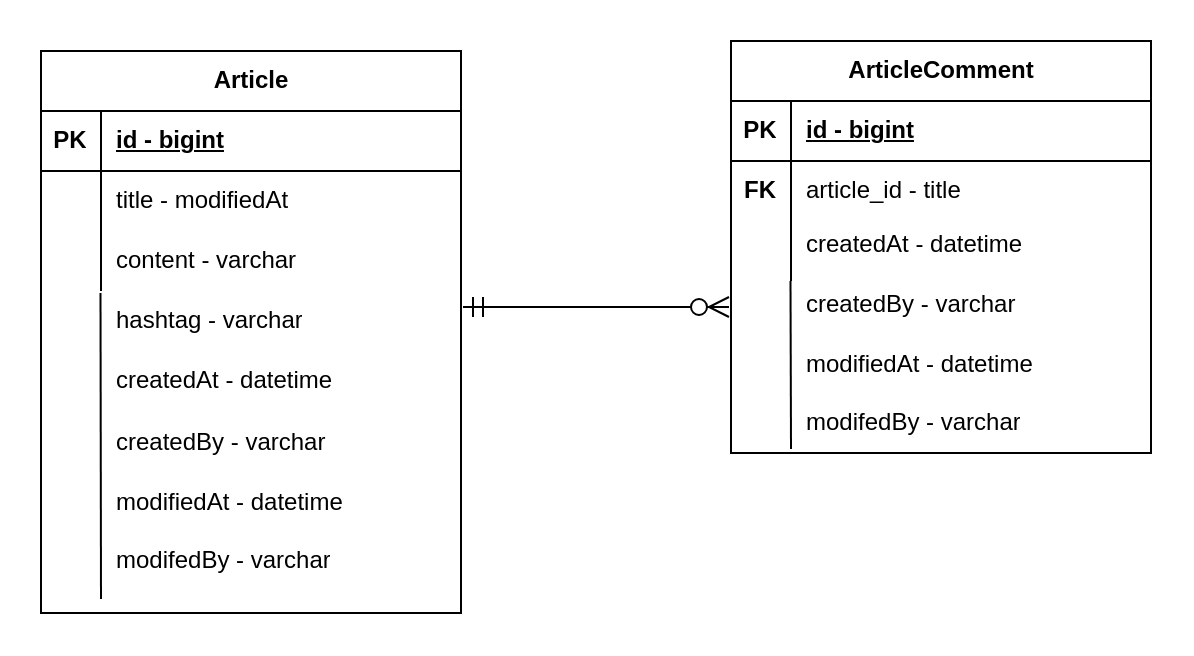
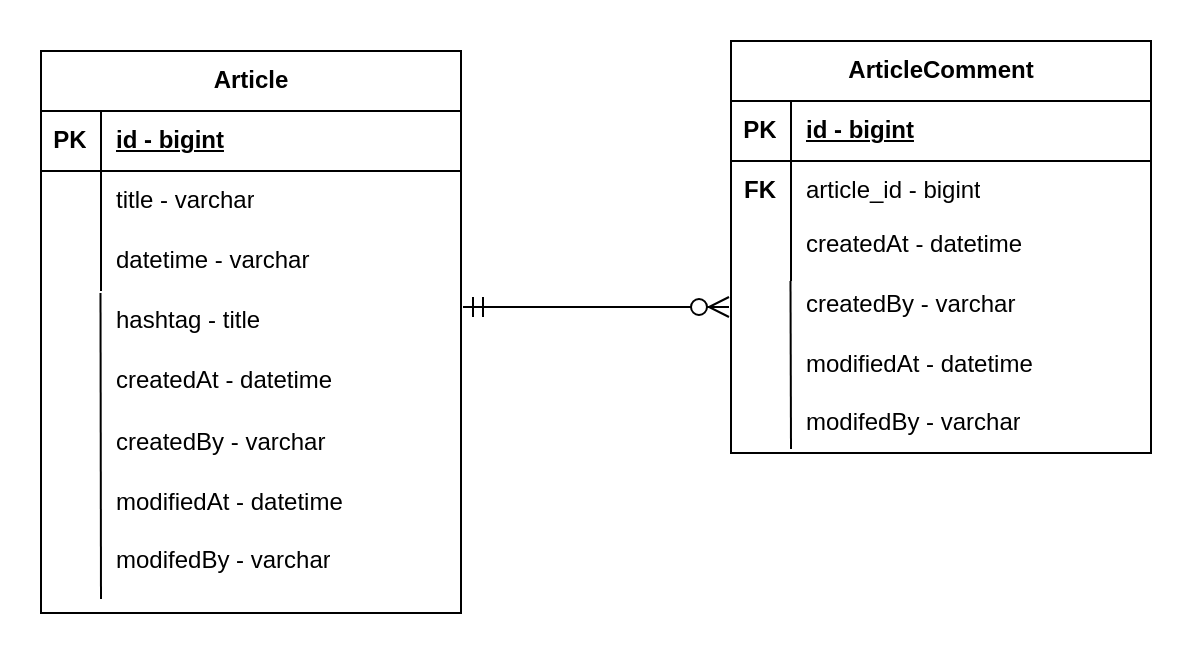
(906, 191) -> (913, 191)
(219, 201) -> (205, 201)
(225, 261) -> (229, 261)
(225, 321) -> (205, 321)
